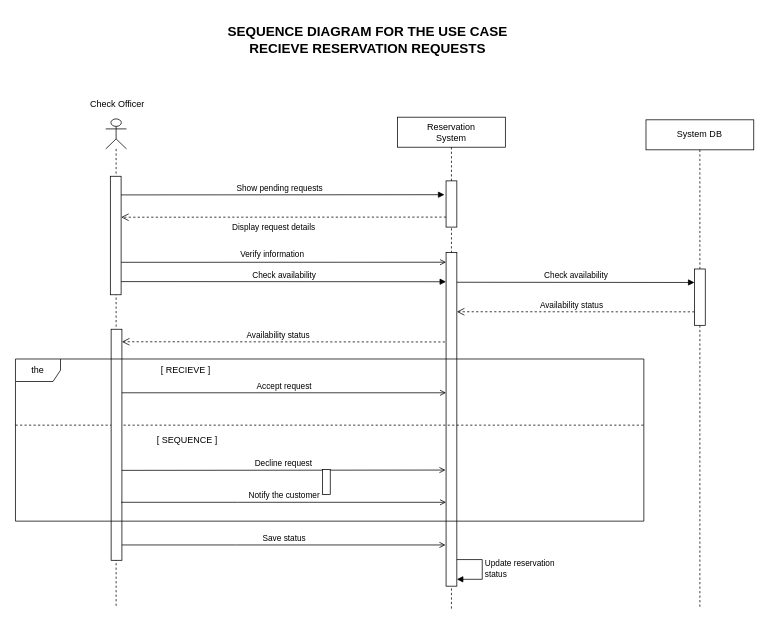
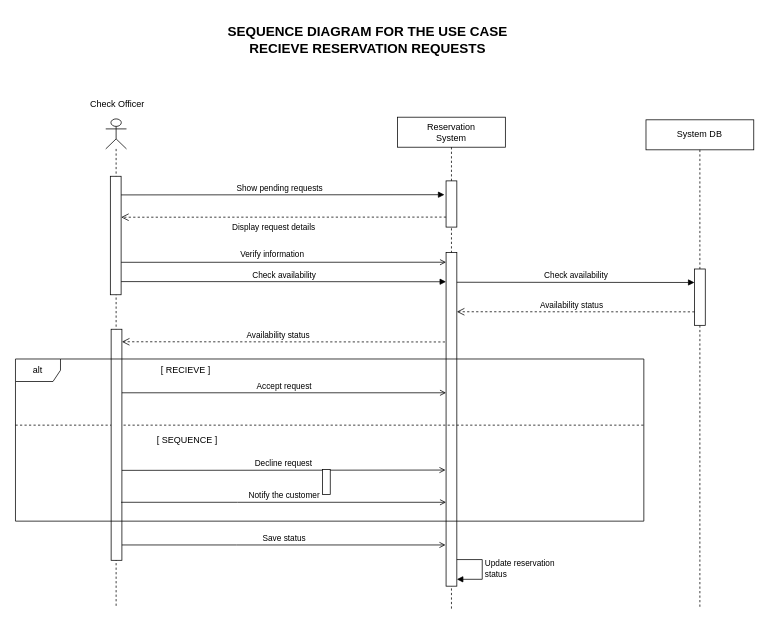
(38, 370) -> (38, 370)
